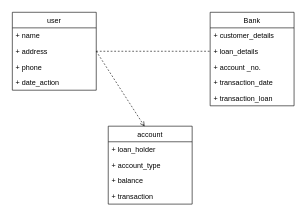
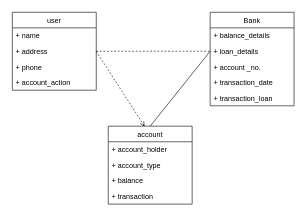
(247, 36) -> (244, 36)
(40, 83) -> (46, 83)
none -> (181, 88)
(135, 150) -> (142, 150)
